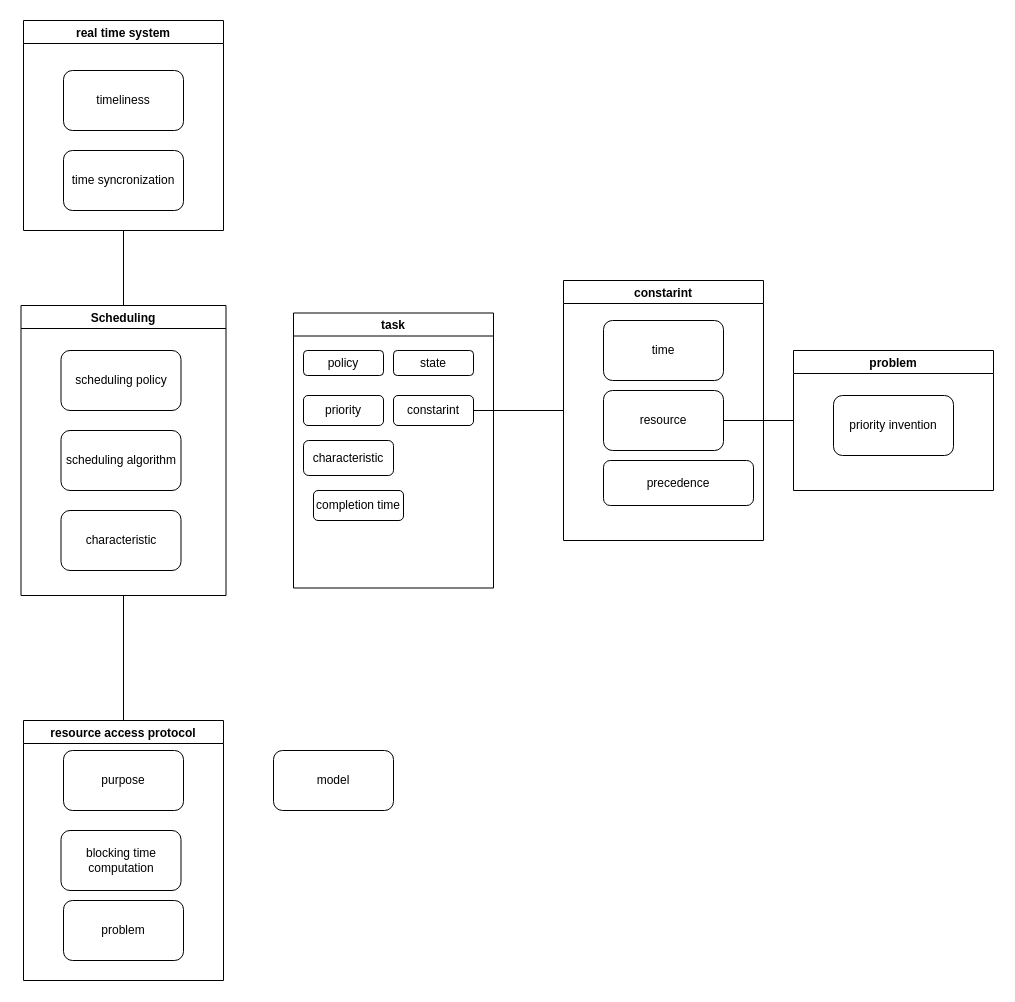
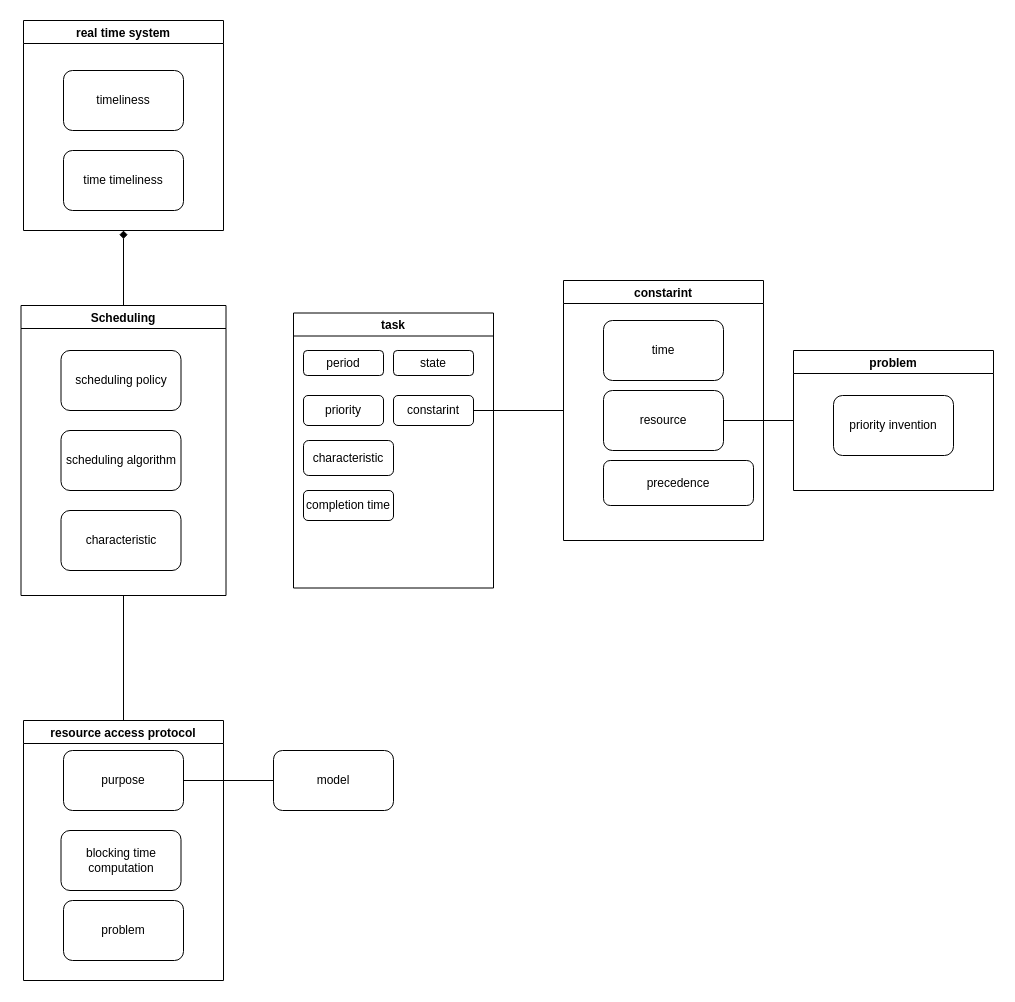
(124, 181) -> (124, 181)
(124, 236) -> (124, 239)
(344, 364) -> (344, 364)
(359, 506) -> (349, 506)
none -> (229, 781)
